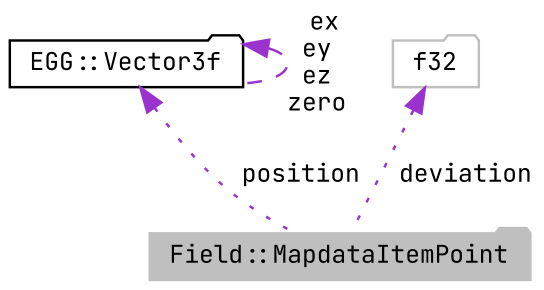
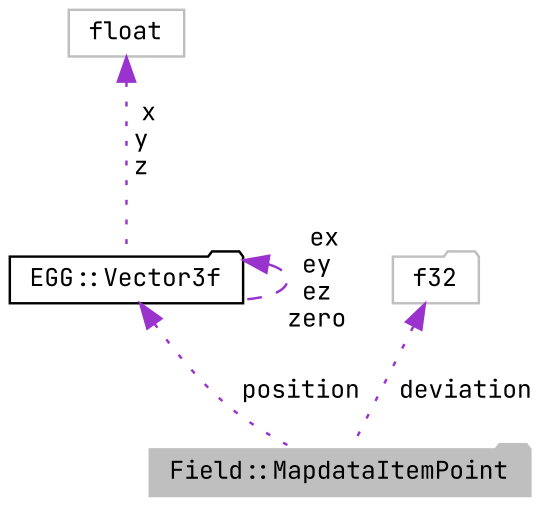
none -> (126, 33)
